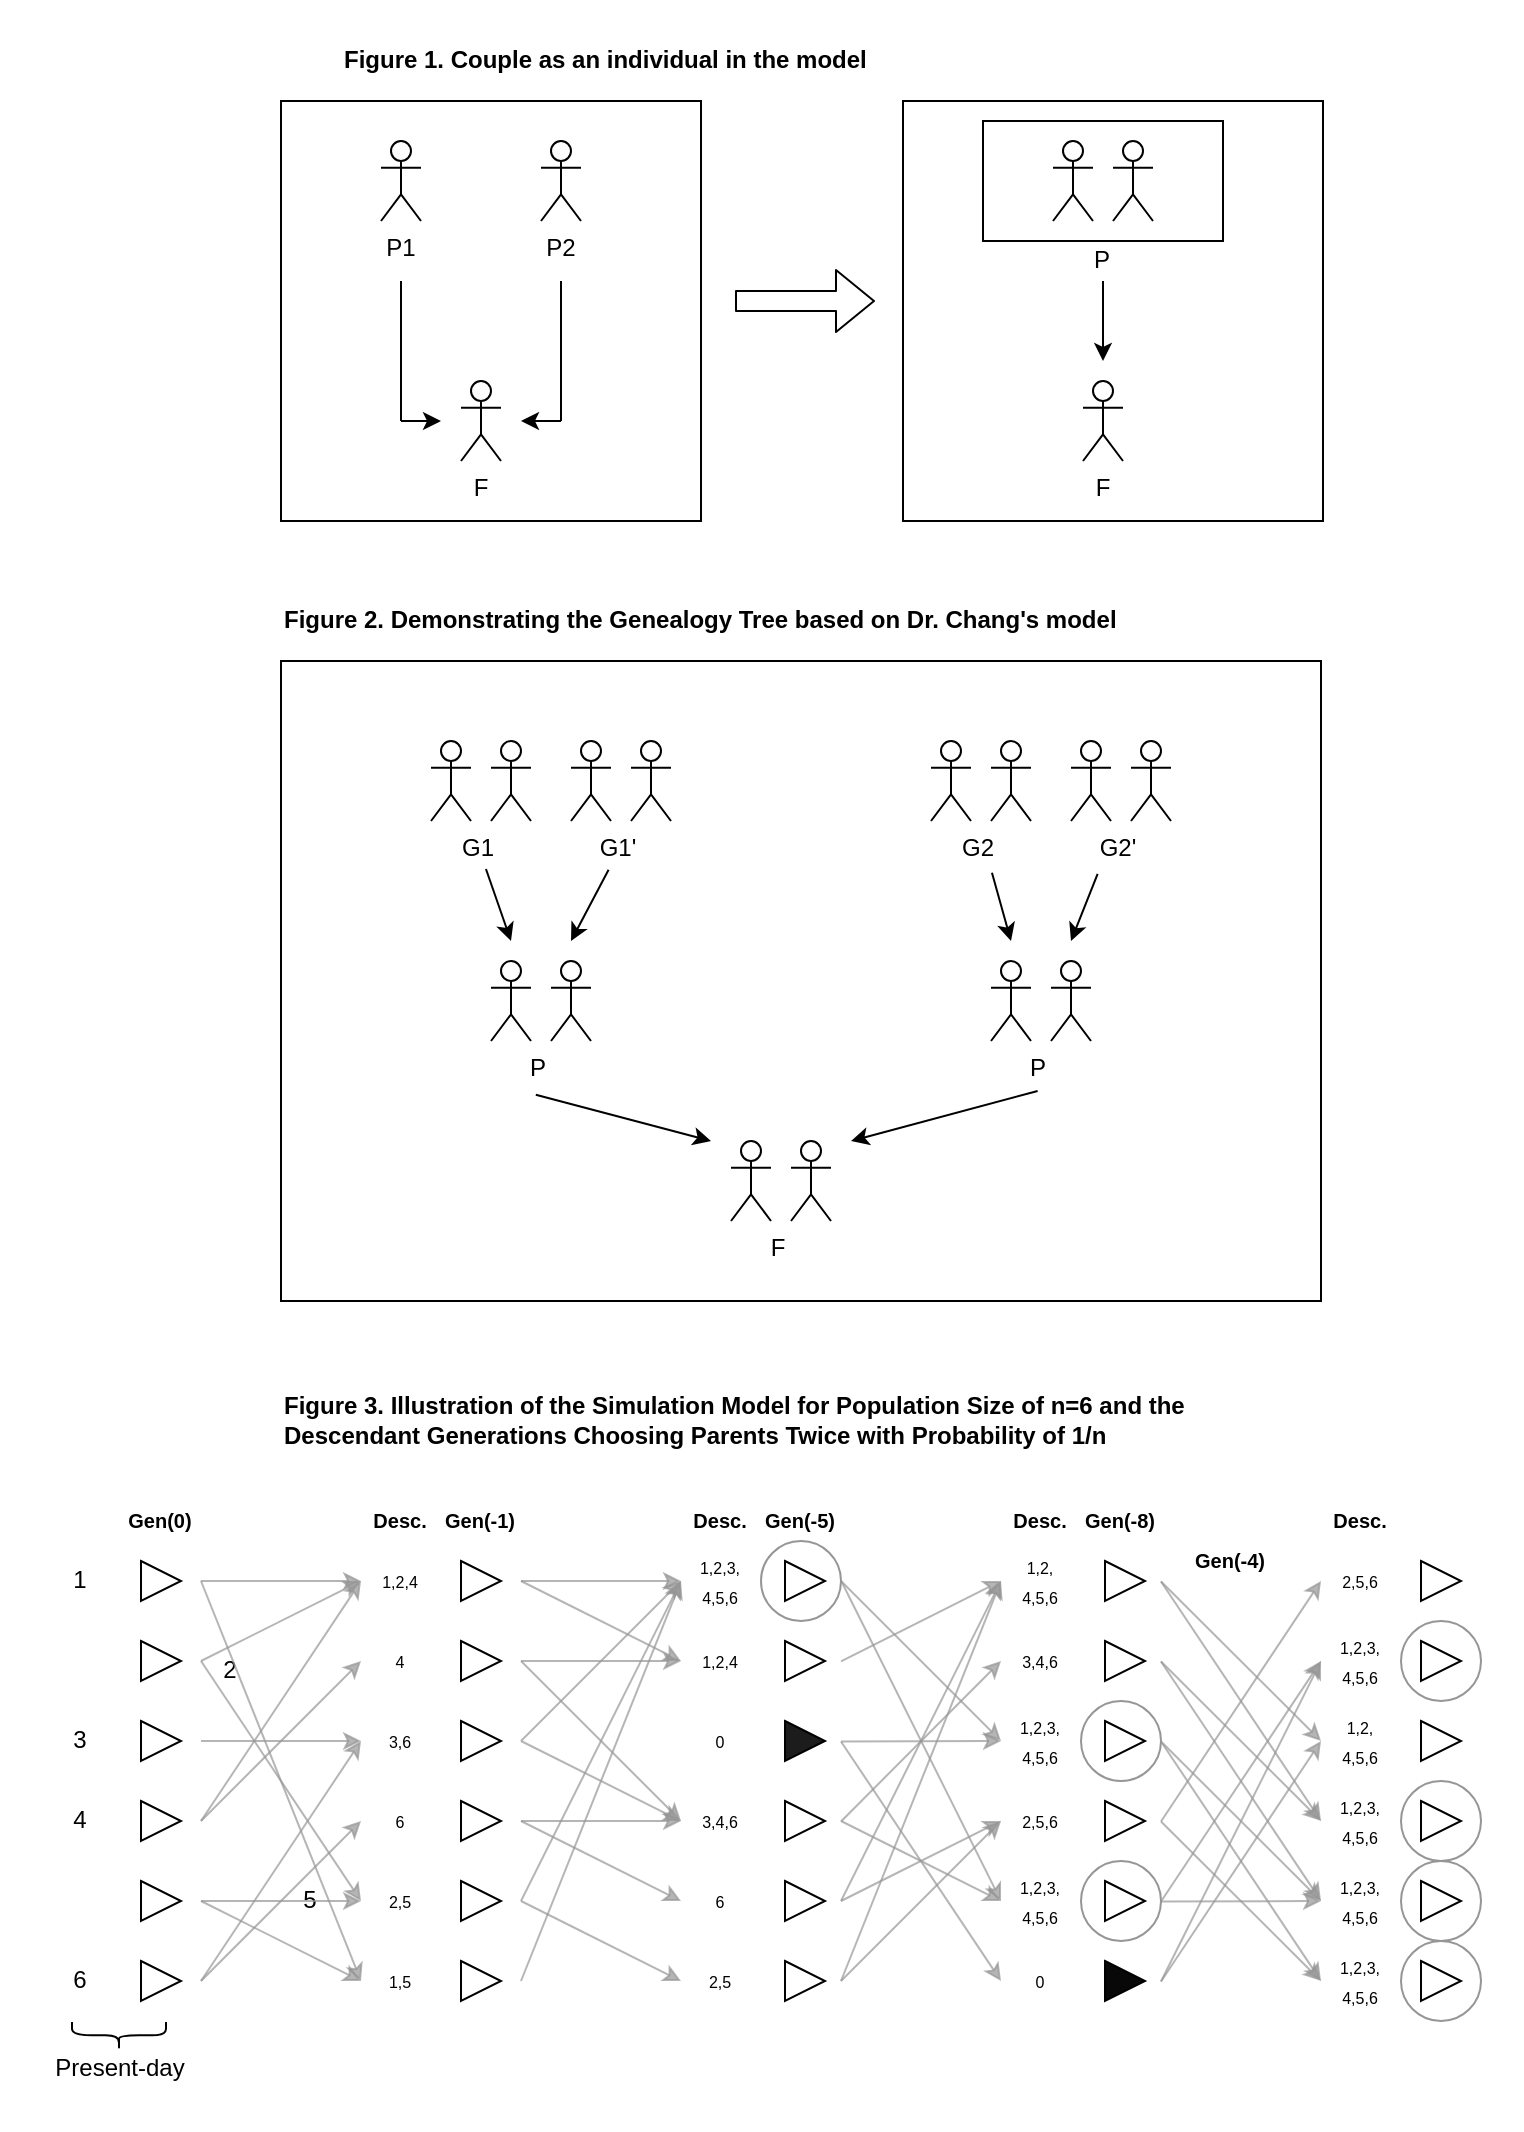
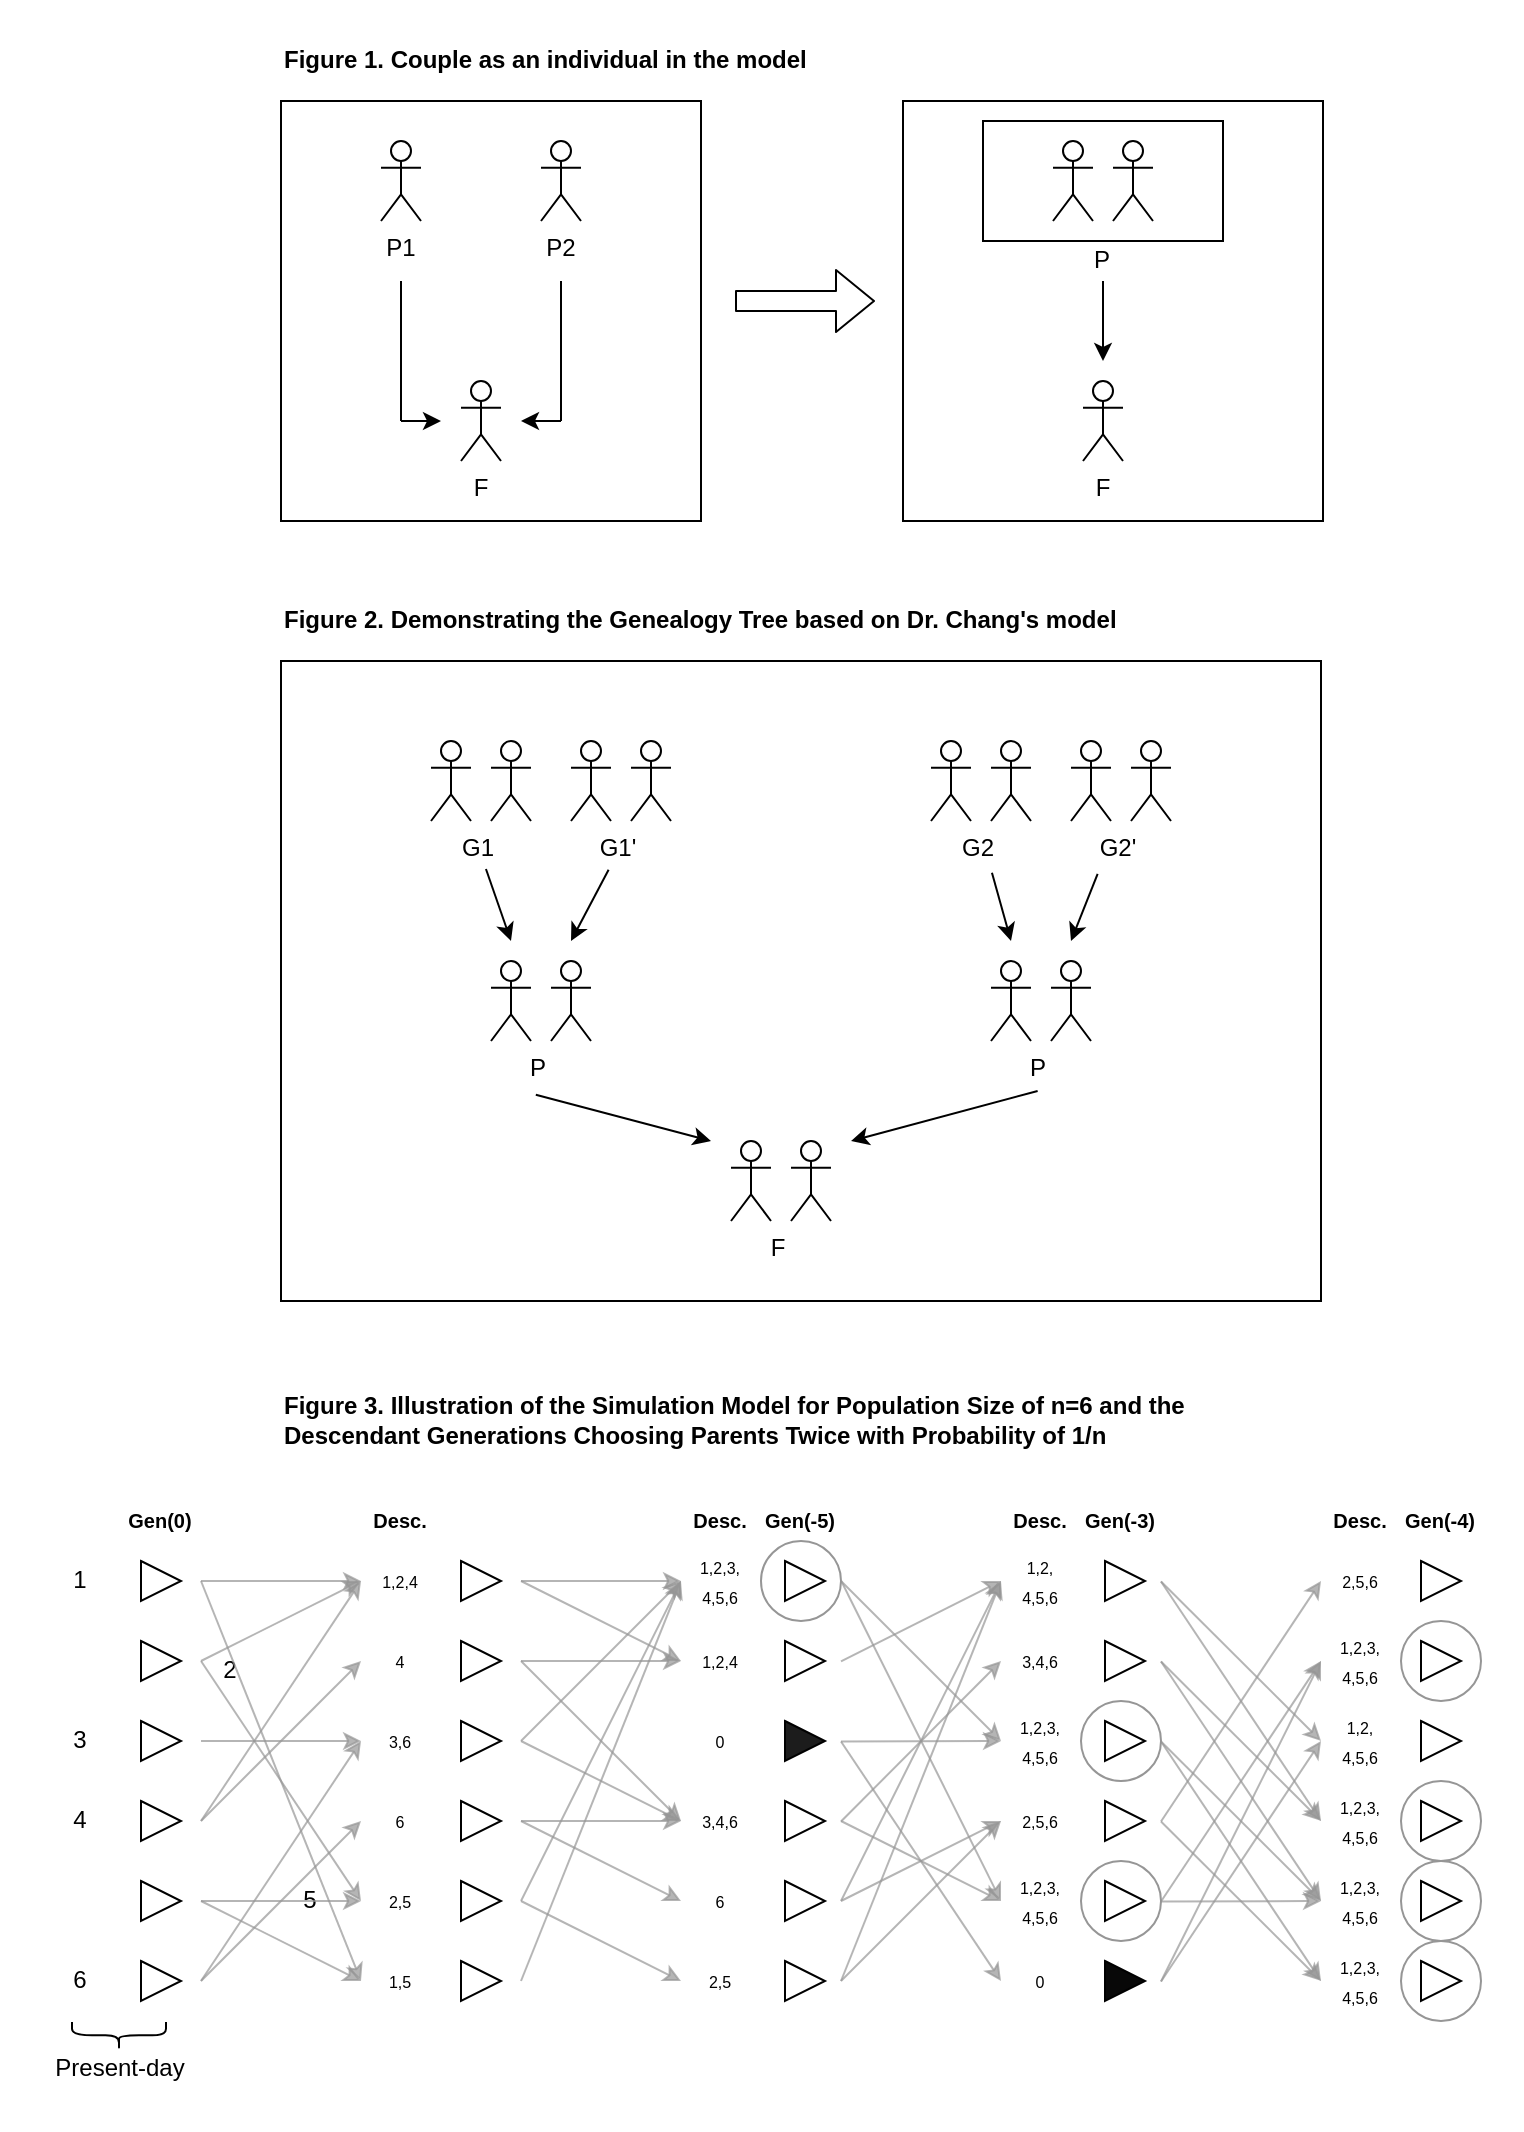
(861, 61) -> (801, 61)
(481, 1521) -> none
(1121, 1521) -> (1121, 1521)
(1231, 1561) -> (1441, 1521)
